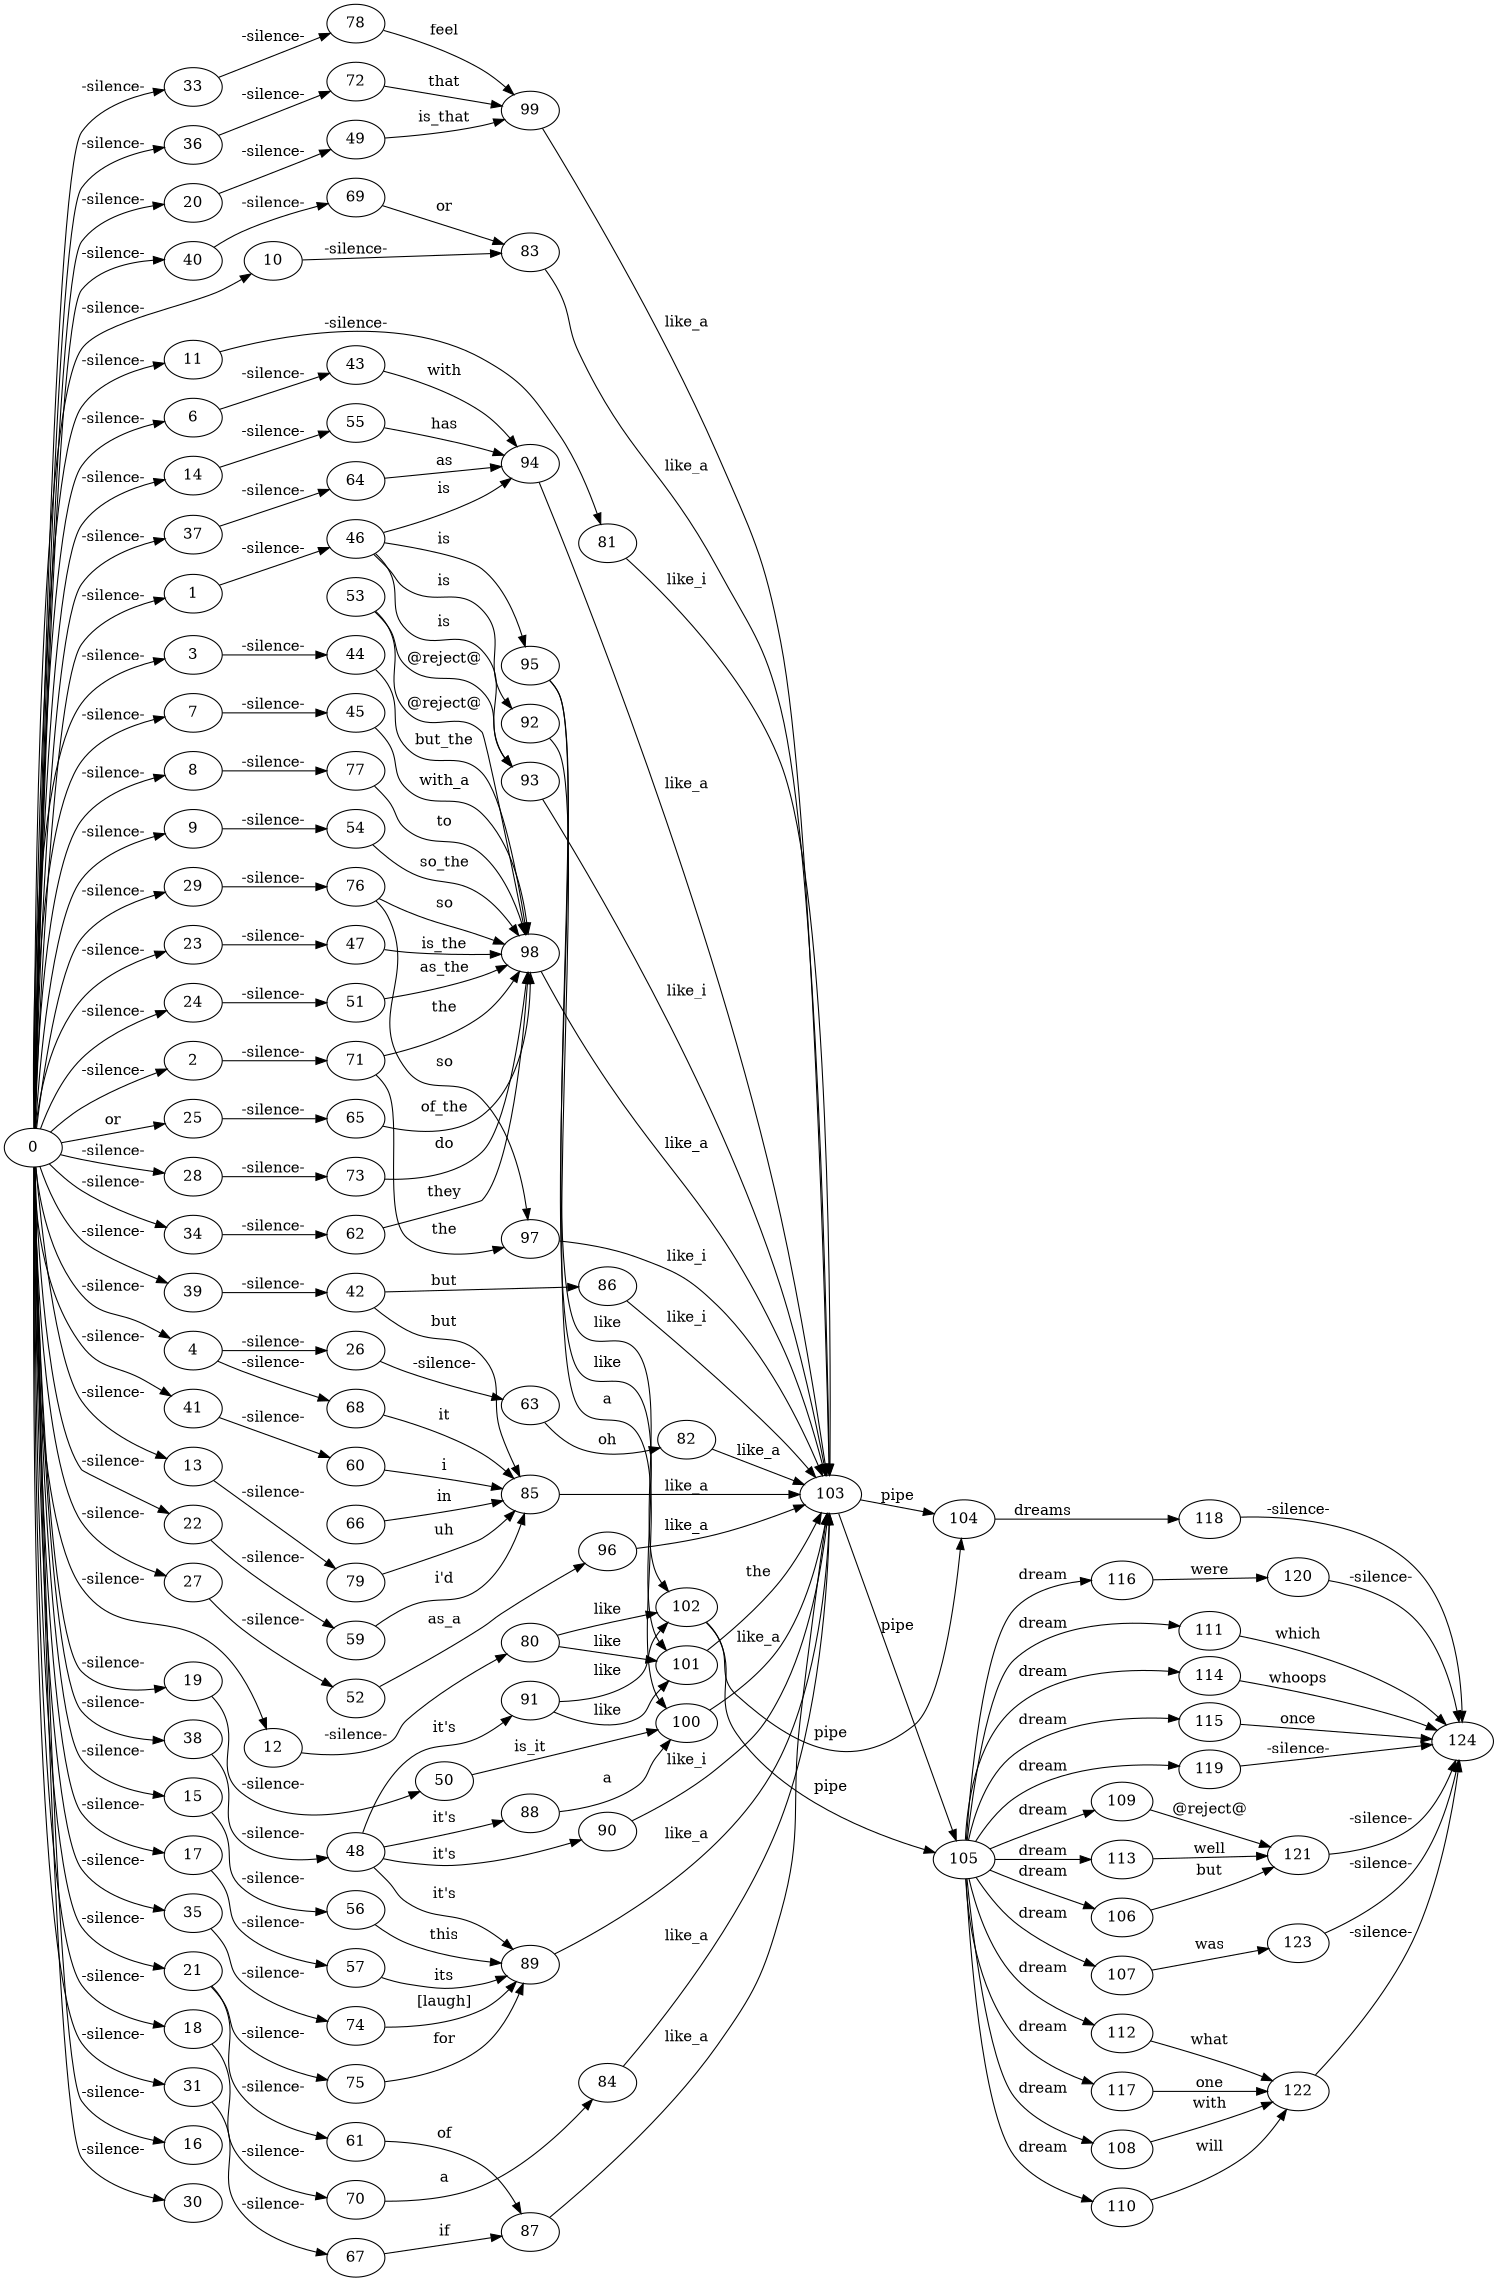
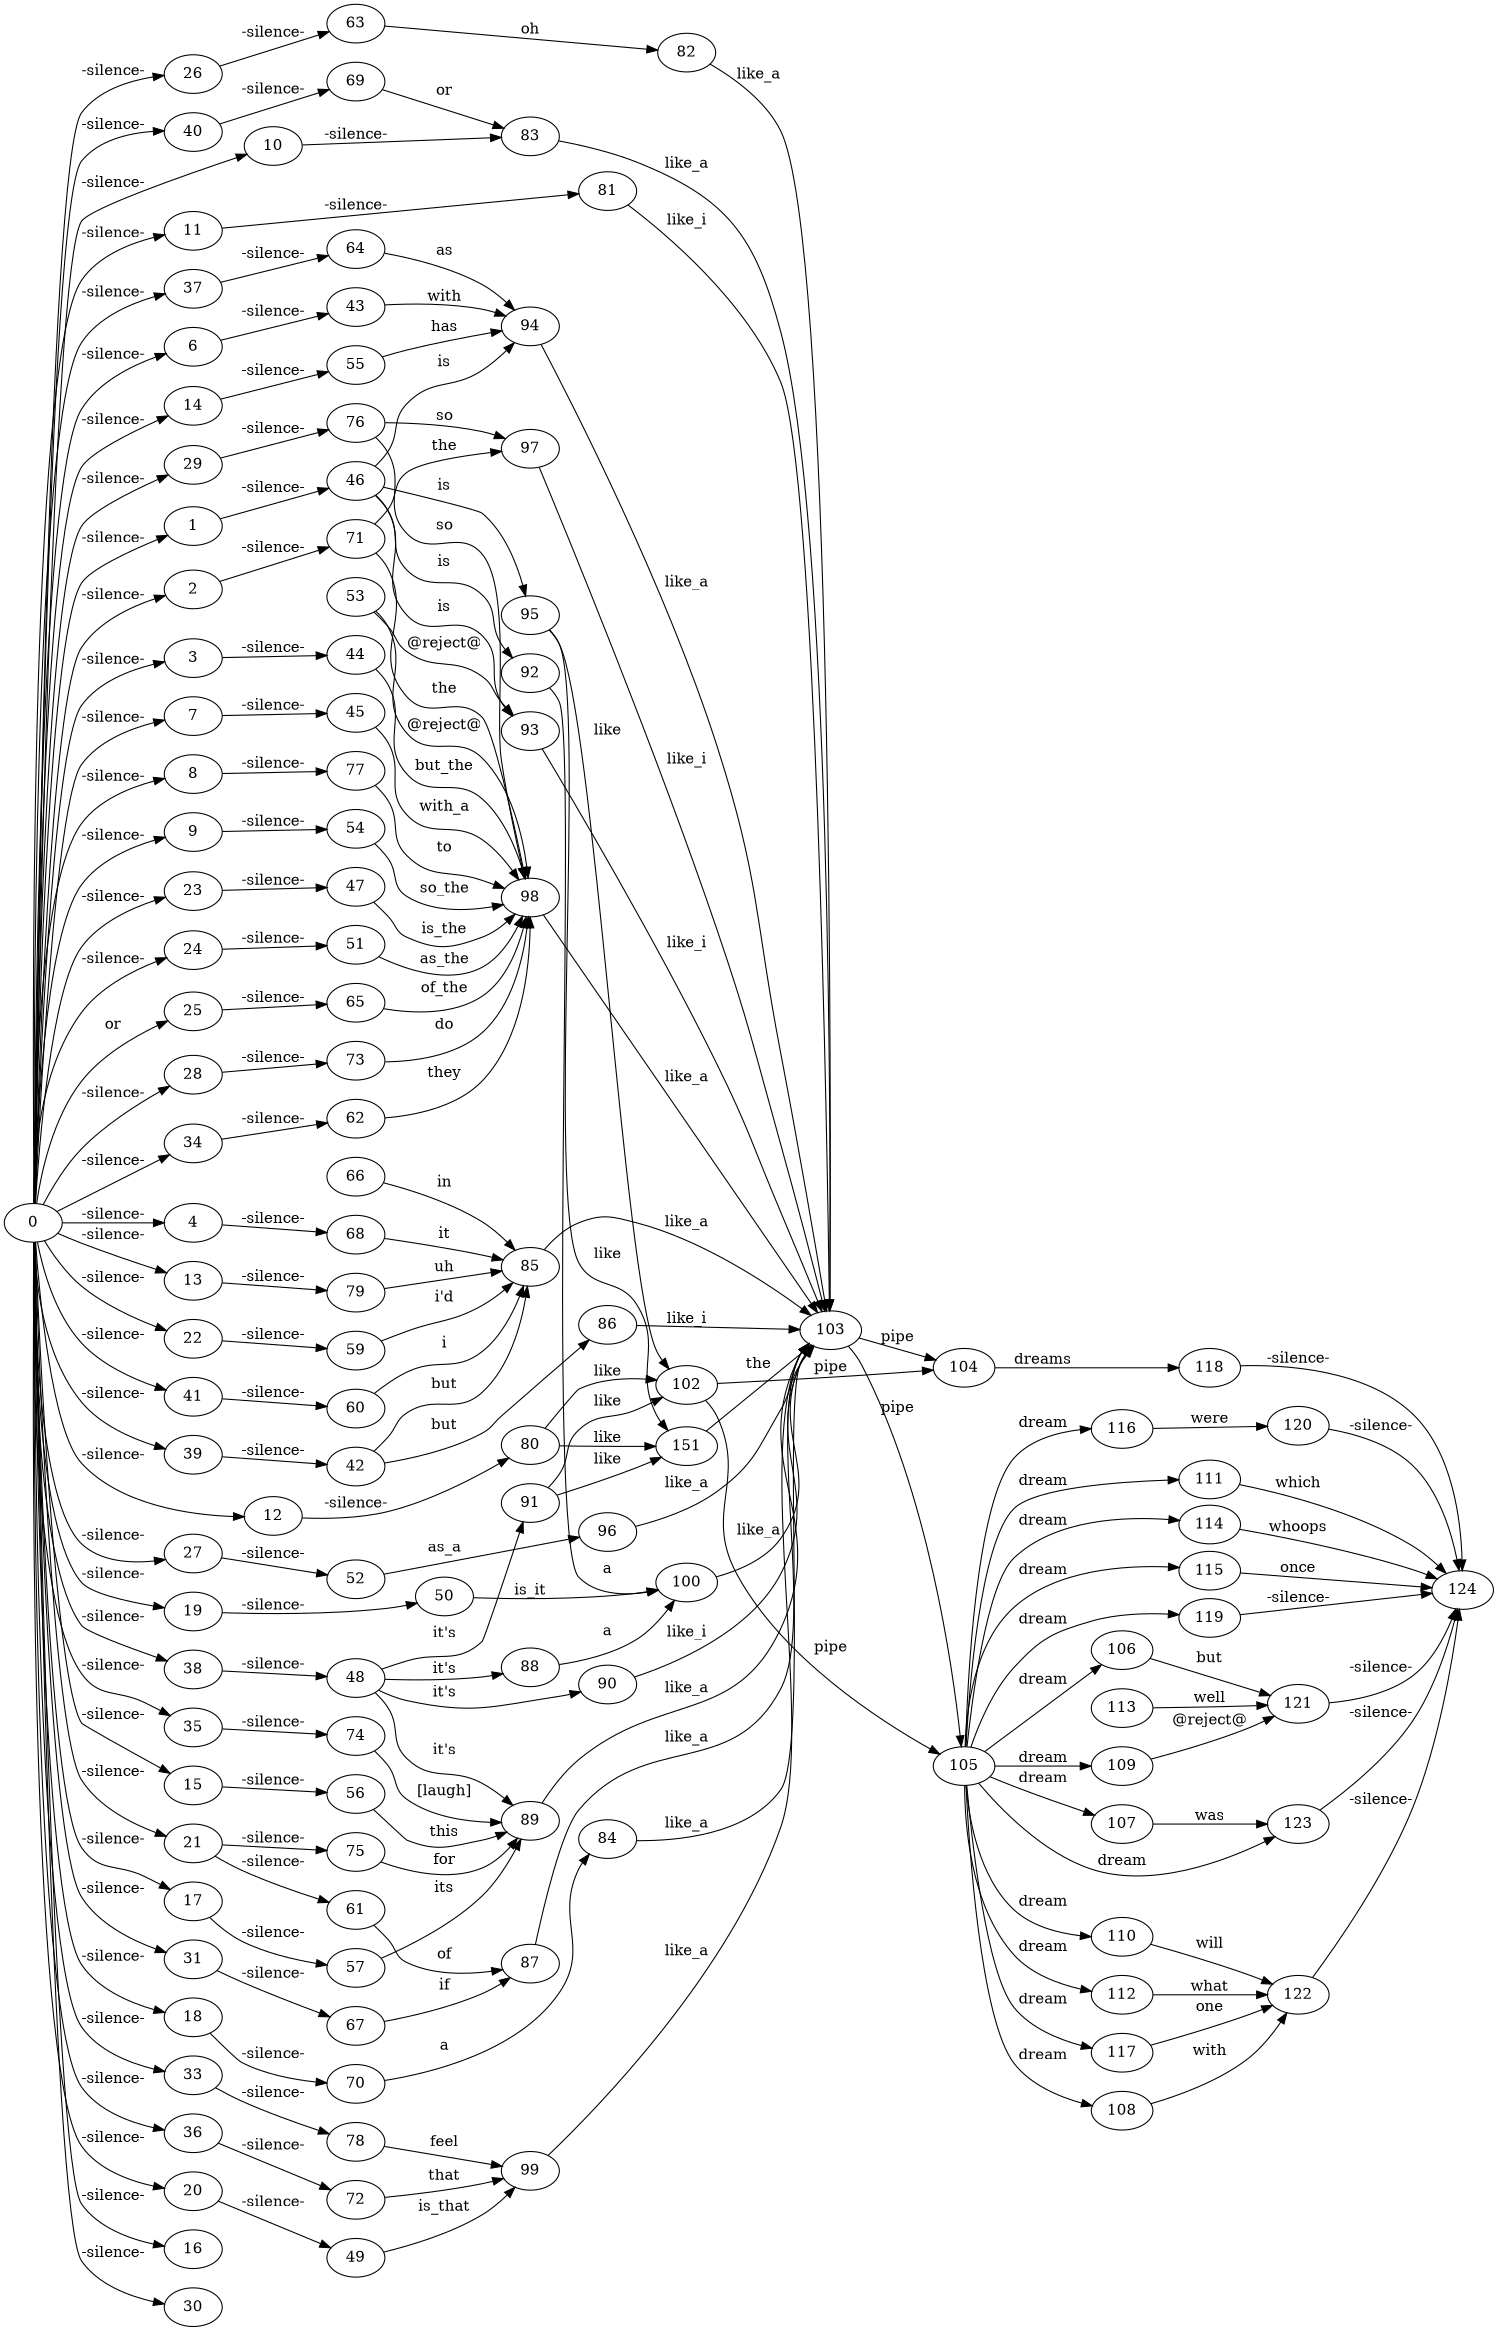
(269, 1351) -> (46, 616)
(687, 1665) -> (687, 1446)
(1037, 1859) -> (1109, 1873)
